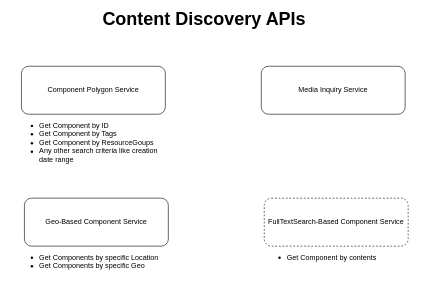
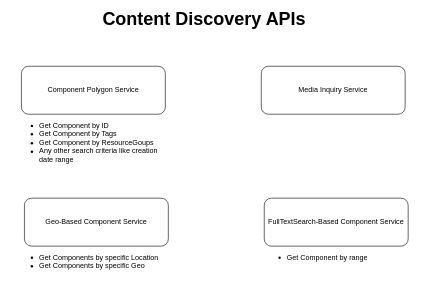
(336, 222) -> (336, 222)
(311, 251) -> (305, 251)
